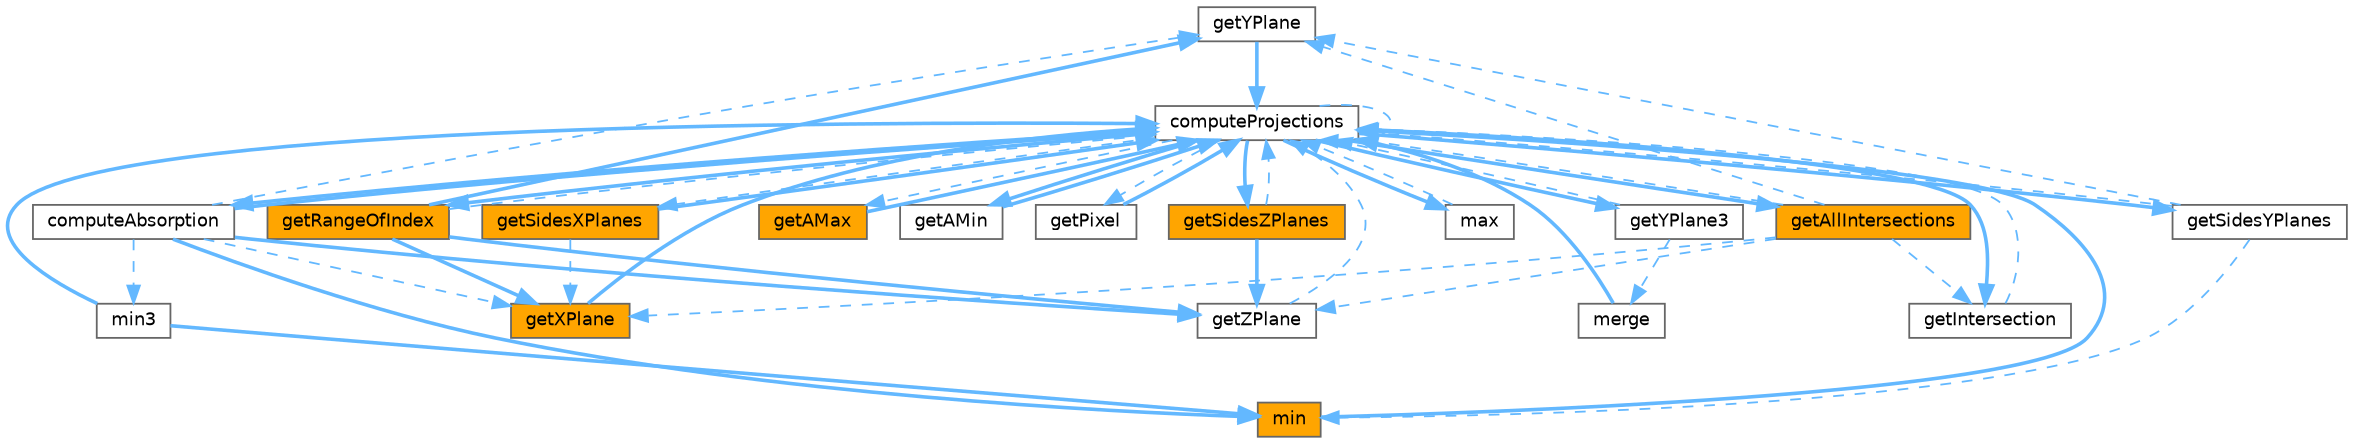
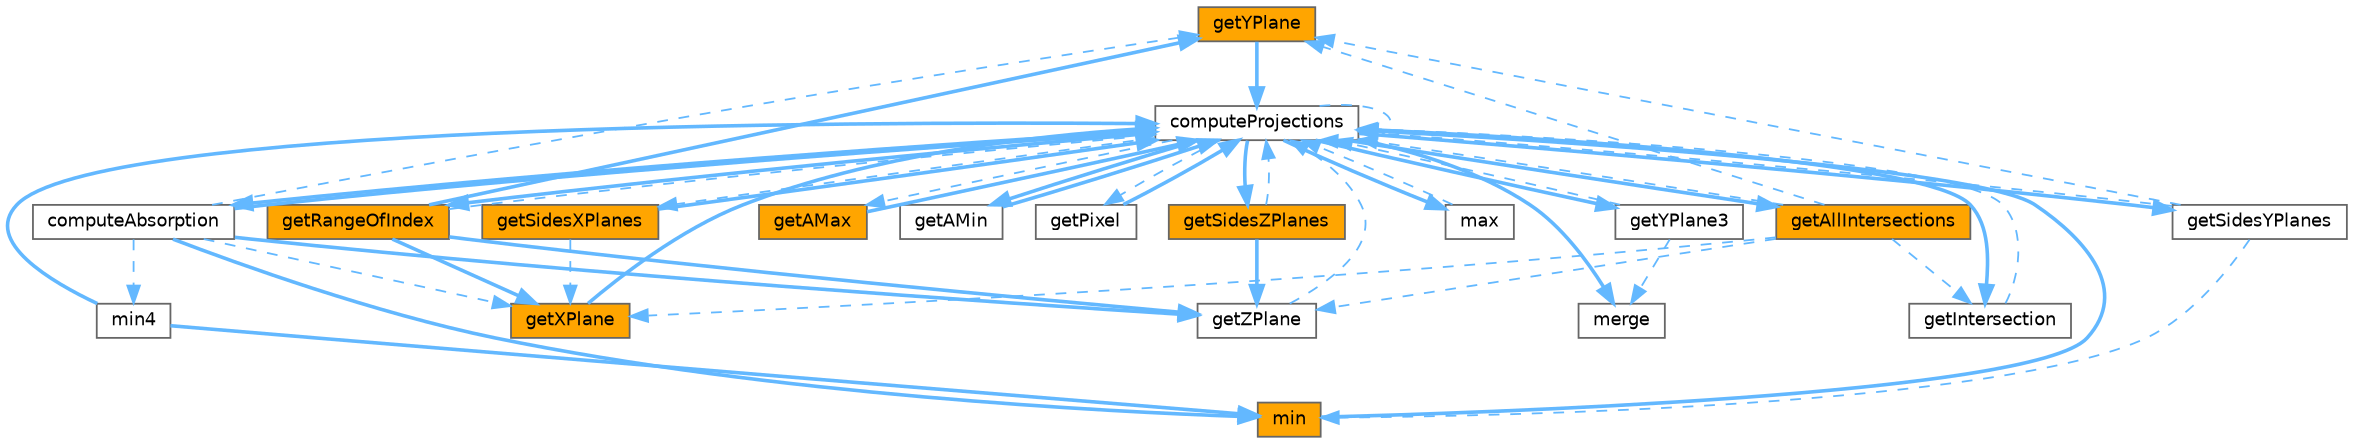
(1257, 24) -> (1257, 24)
(1521, 199) -> (1524, 201)
(134, 321) -> (134, 321)
